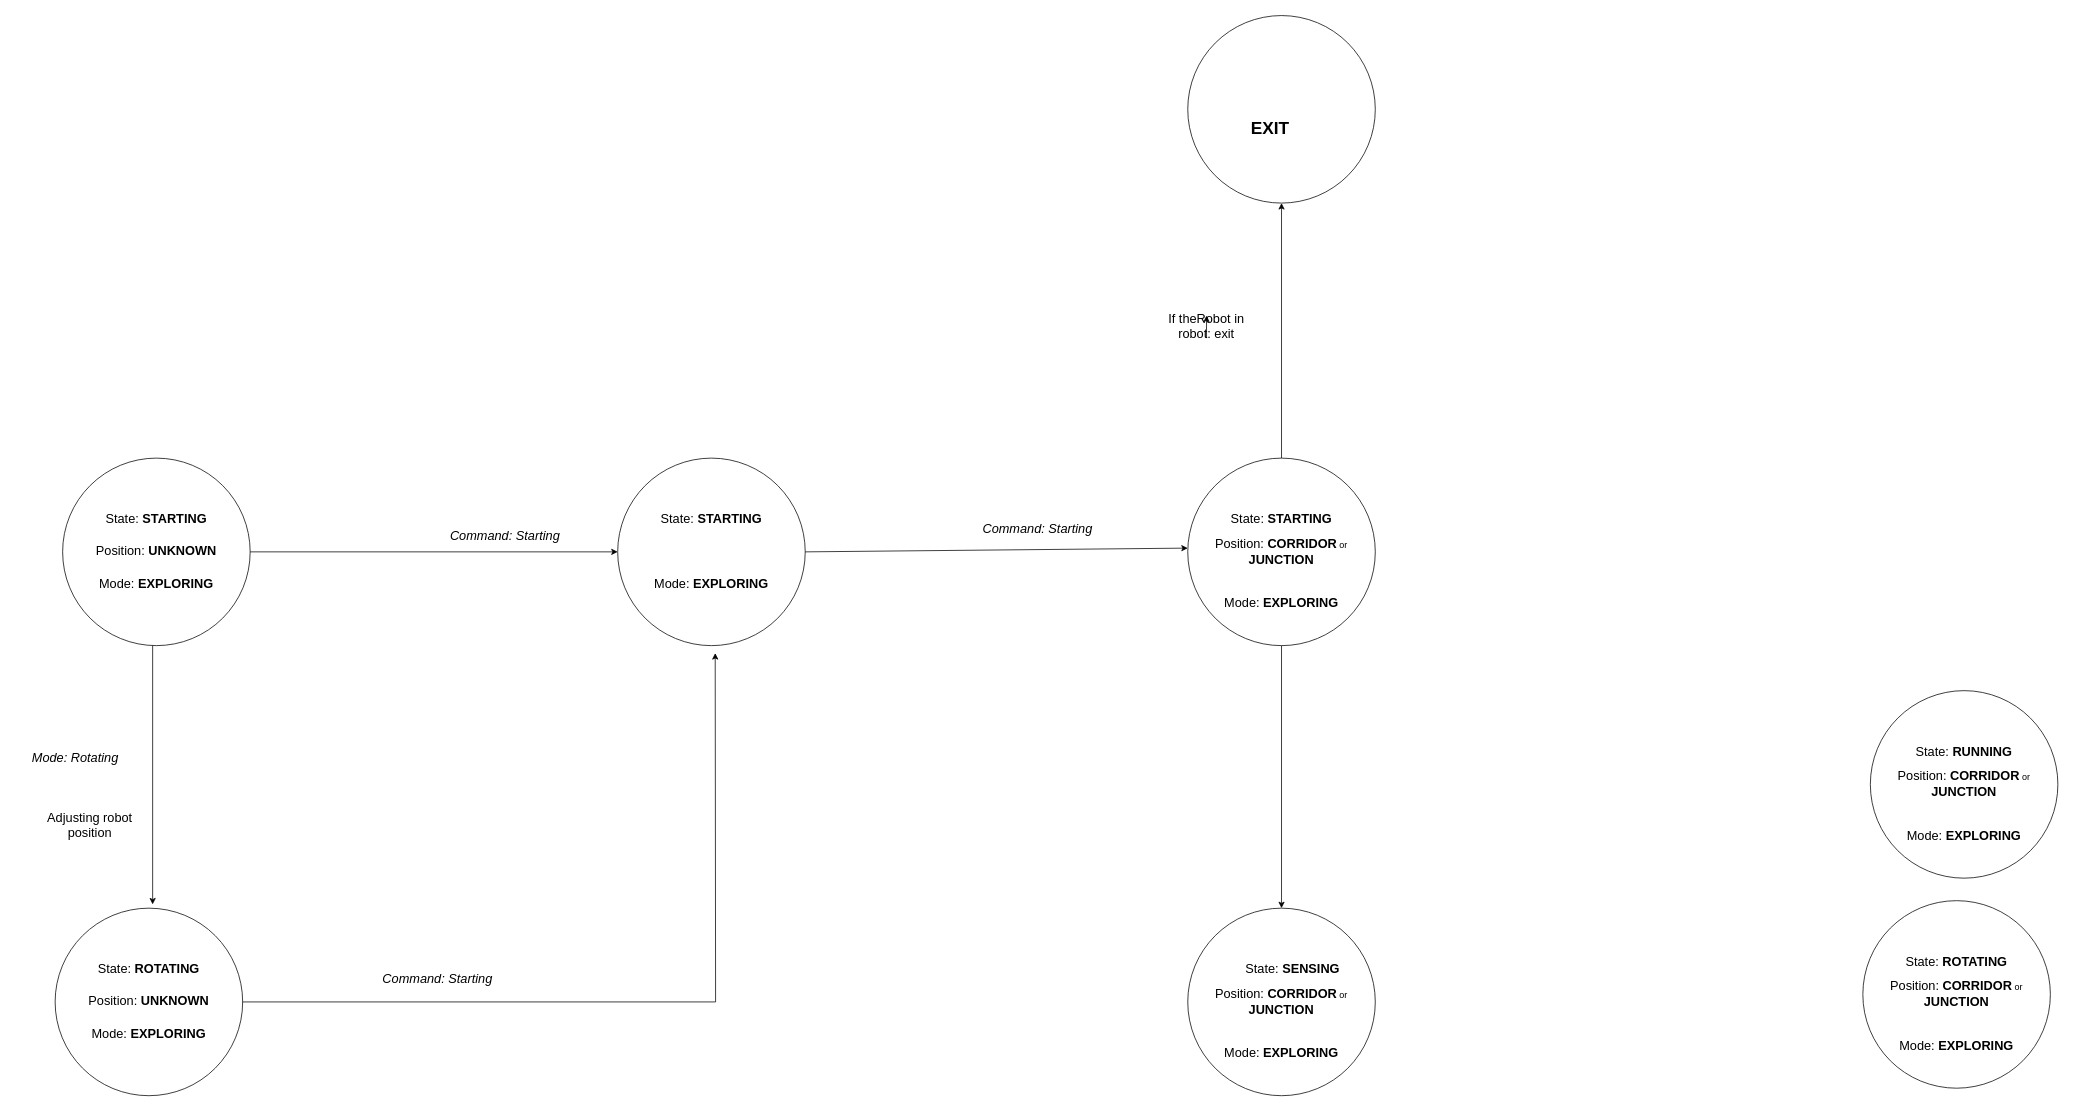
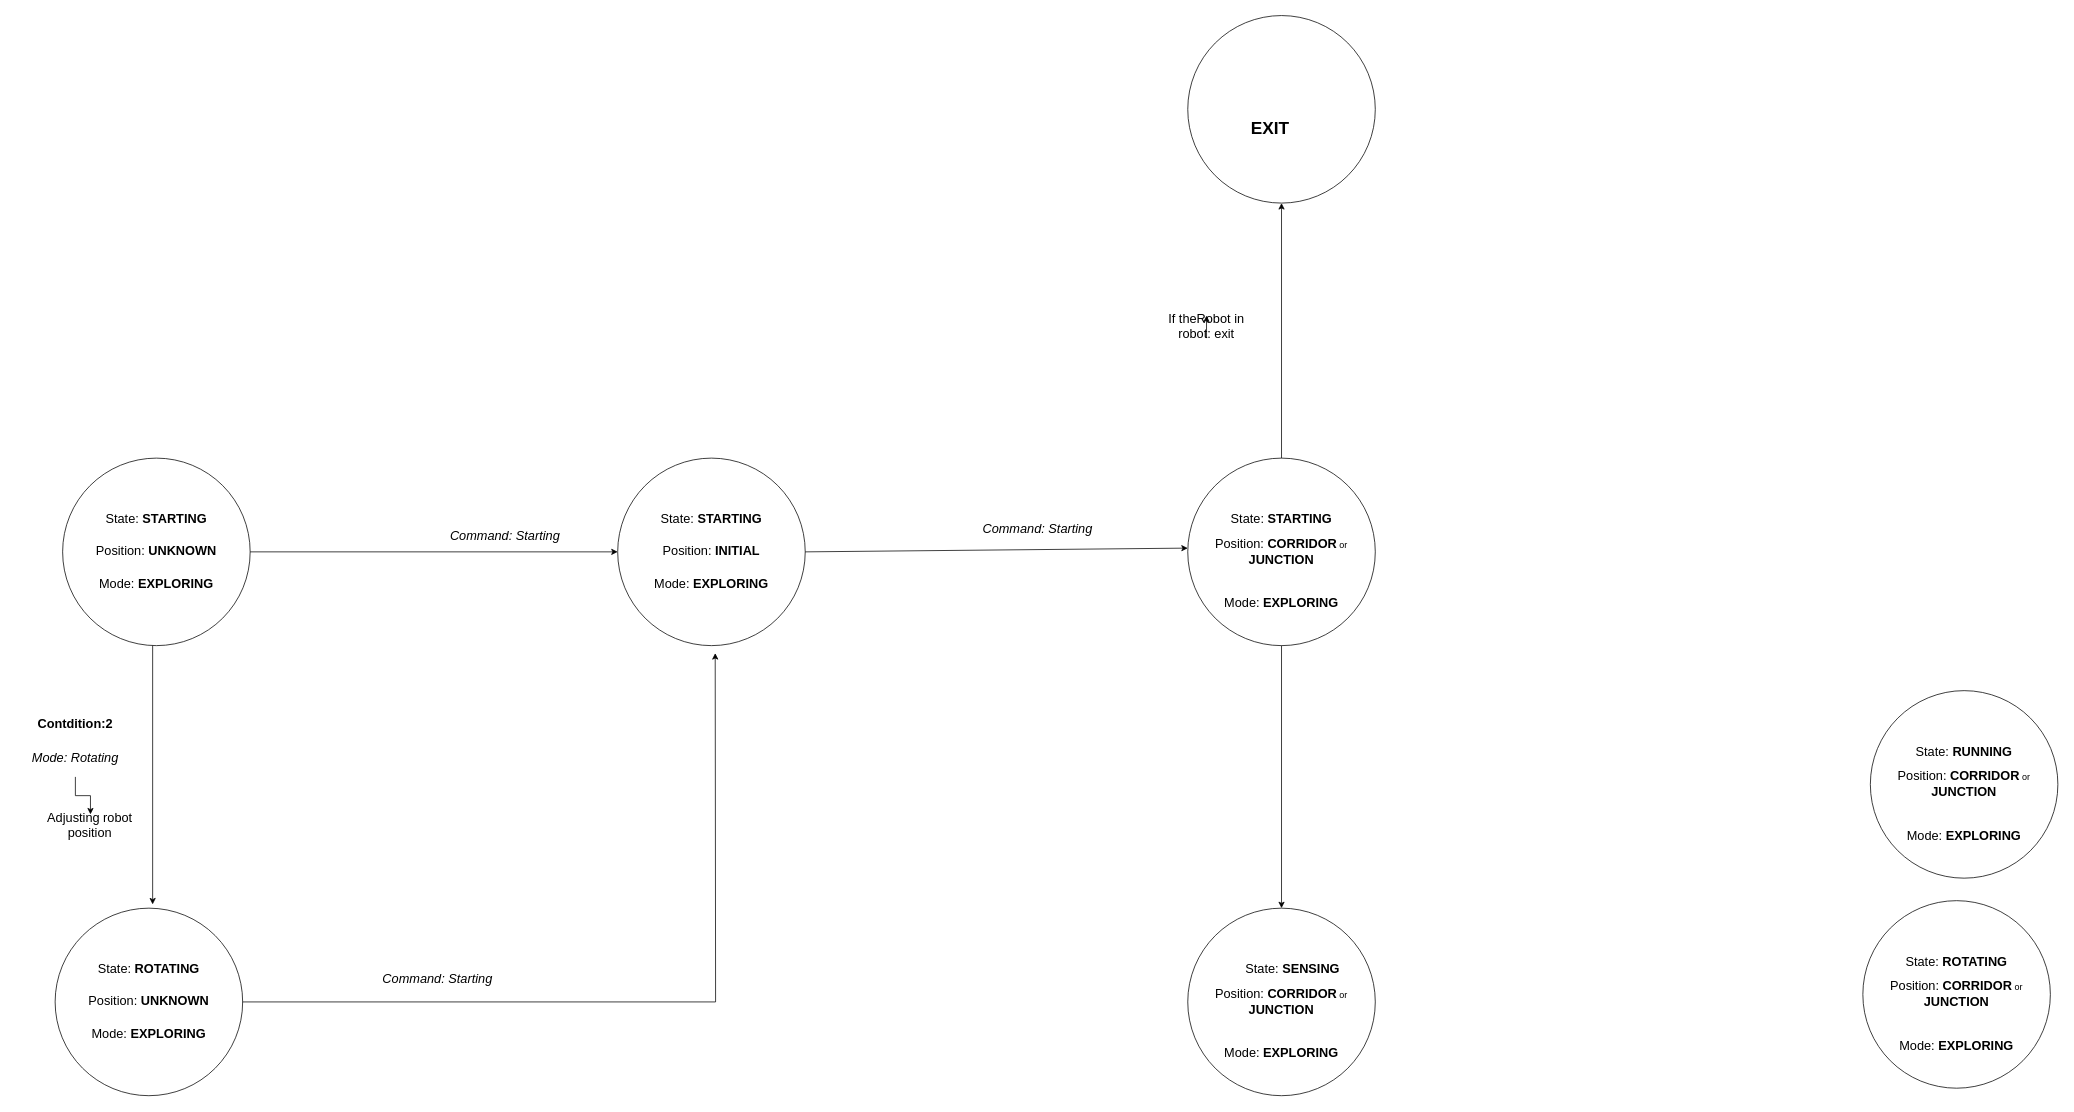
none -> (711, 552)
none -> (75, 724)
none -> (80, 795)
